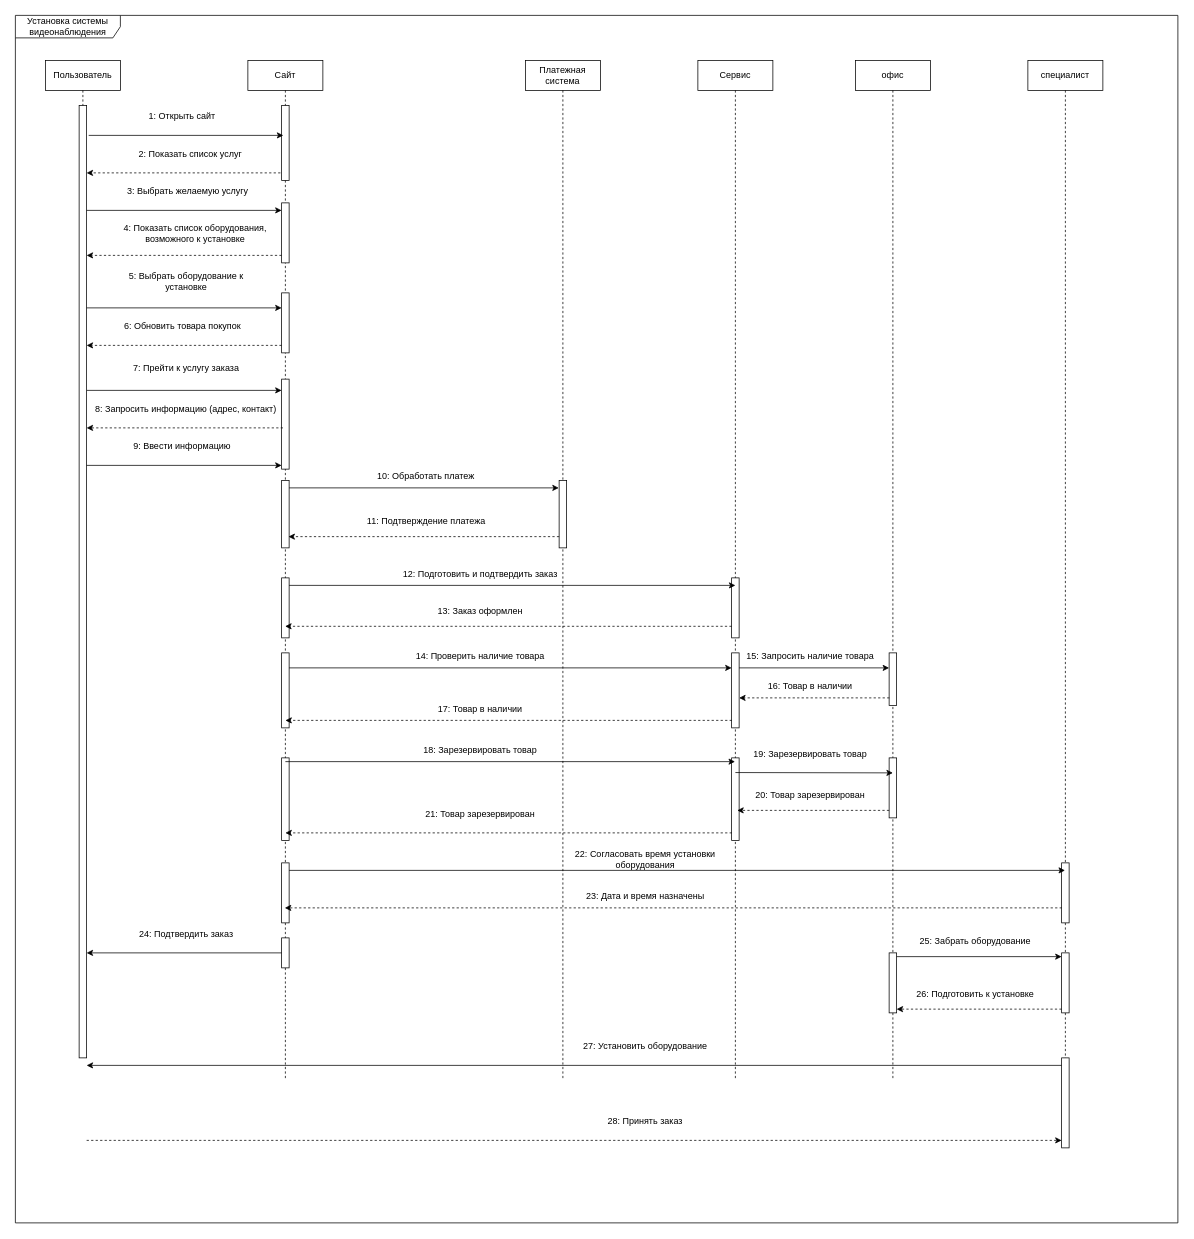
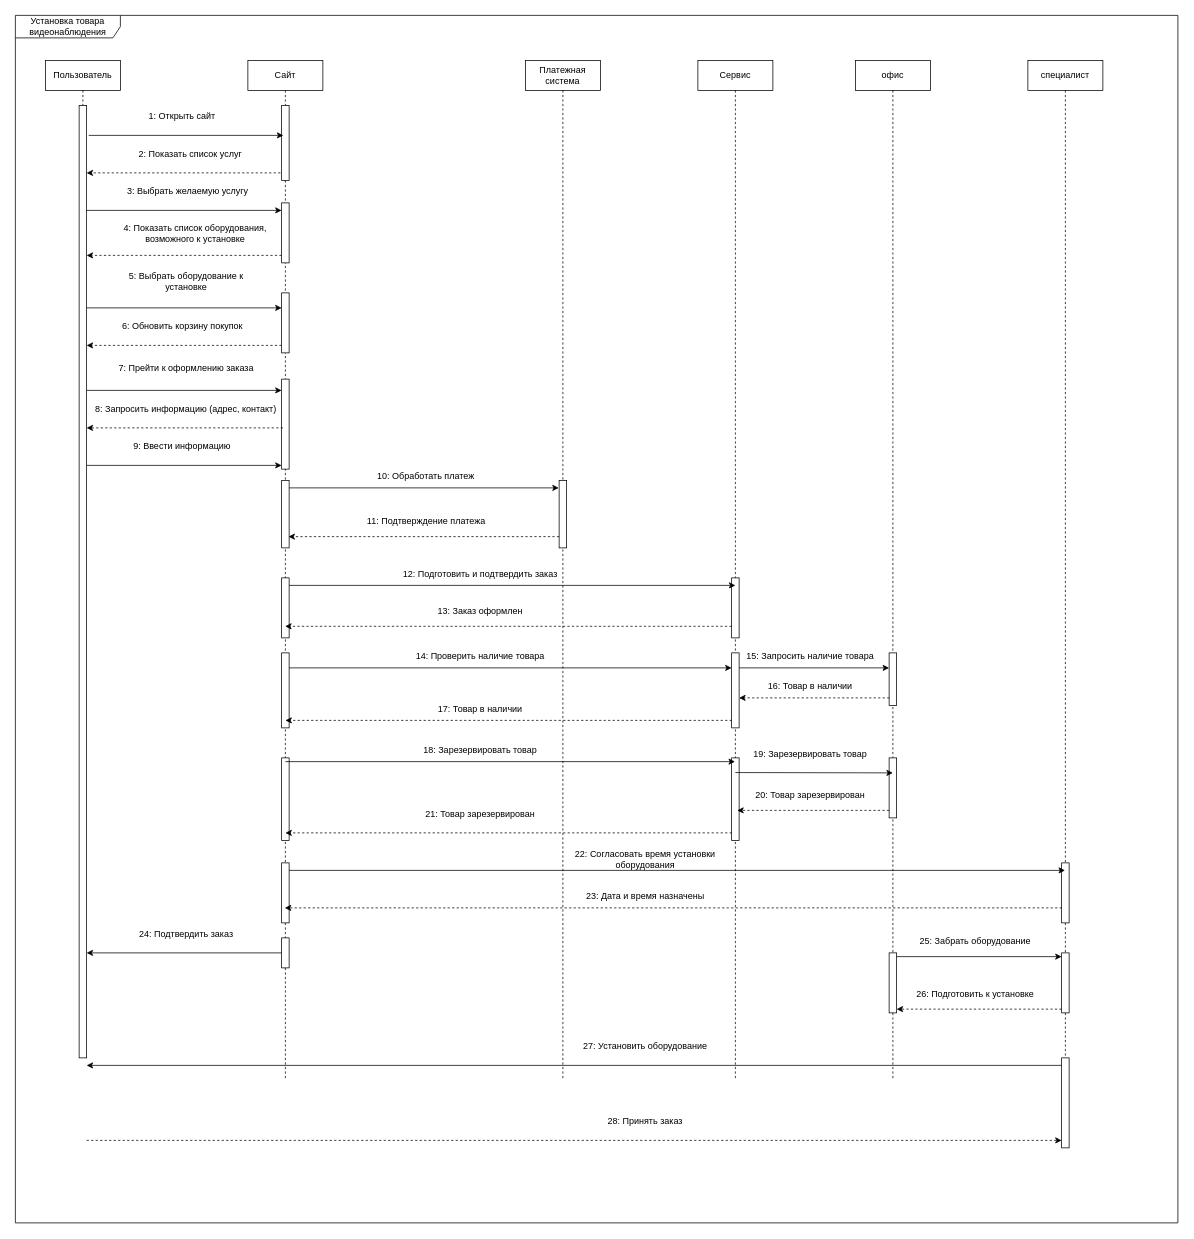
(68, 27) -> (68, 27)
(183, 327) -> (183, 327)
(186, 368) -> (186, 368)
